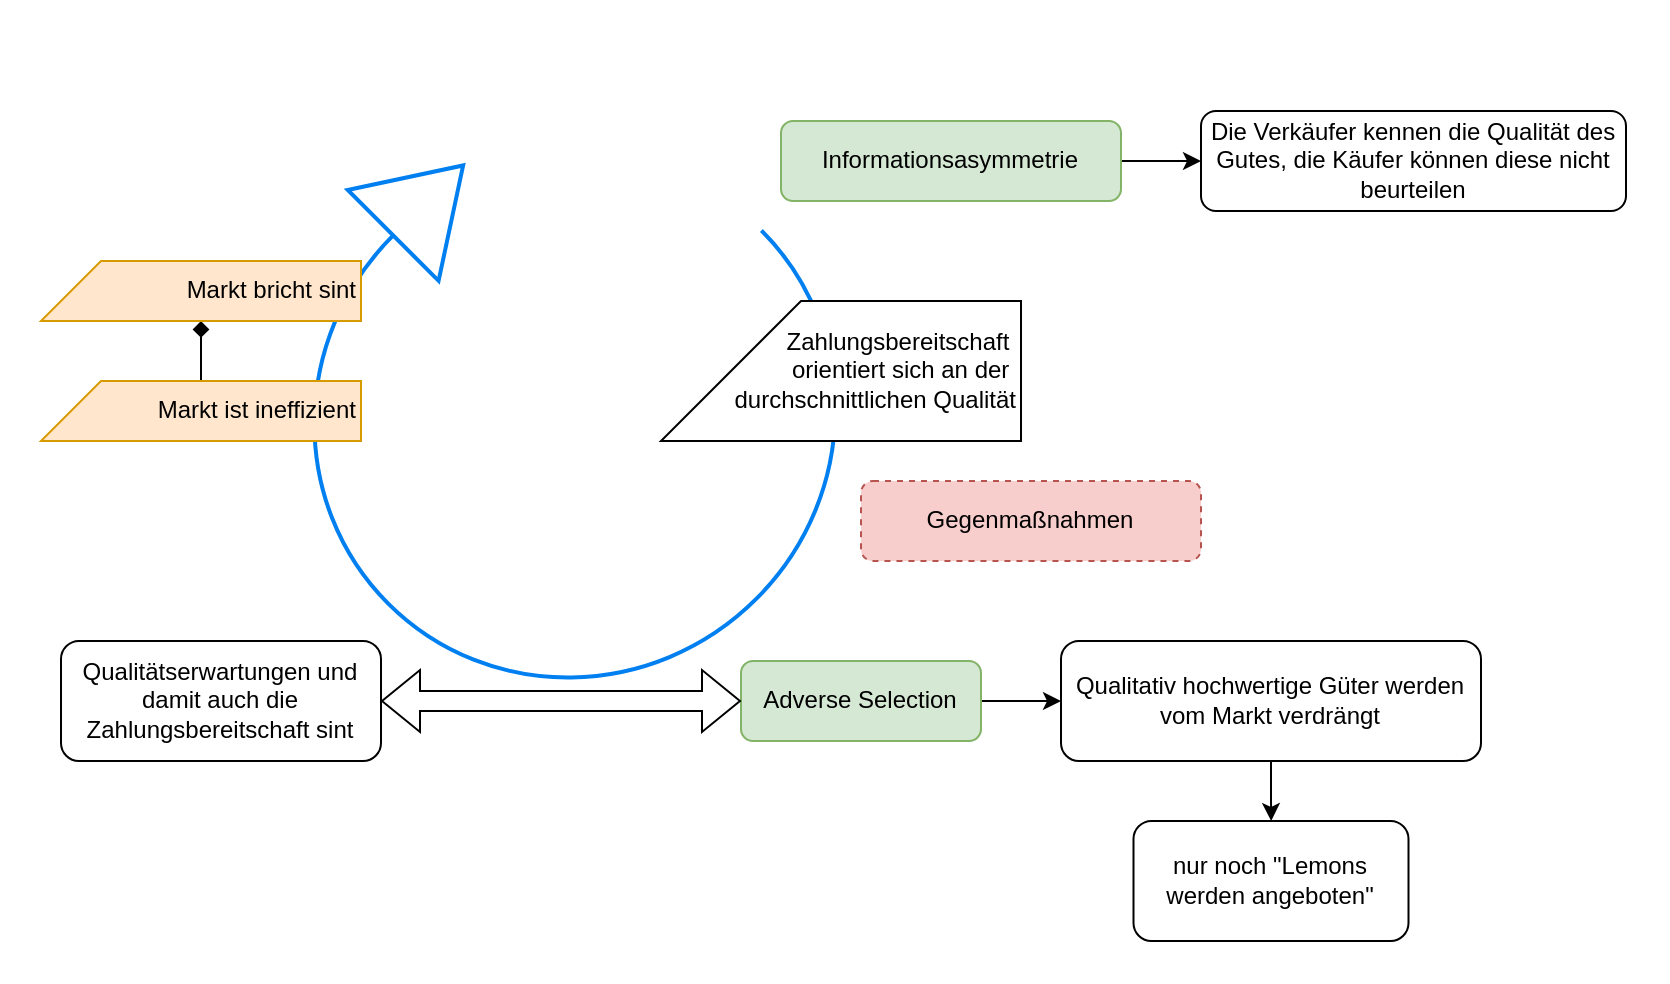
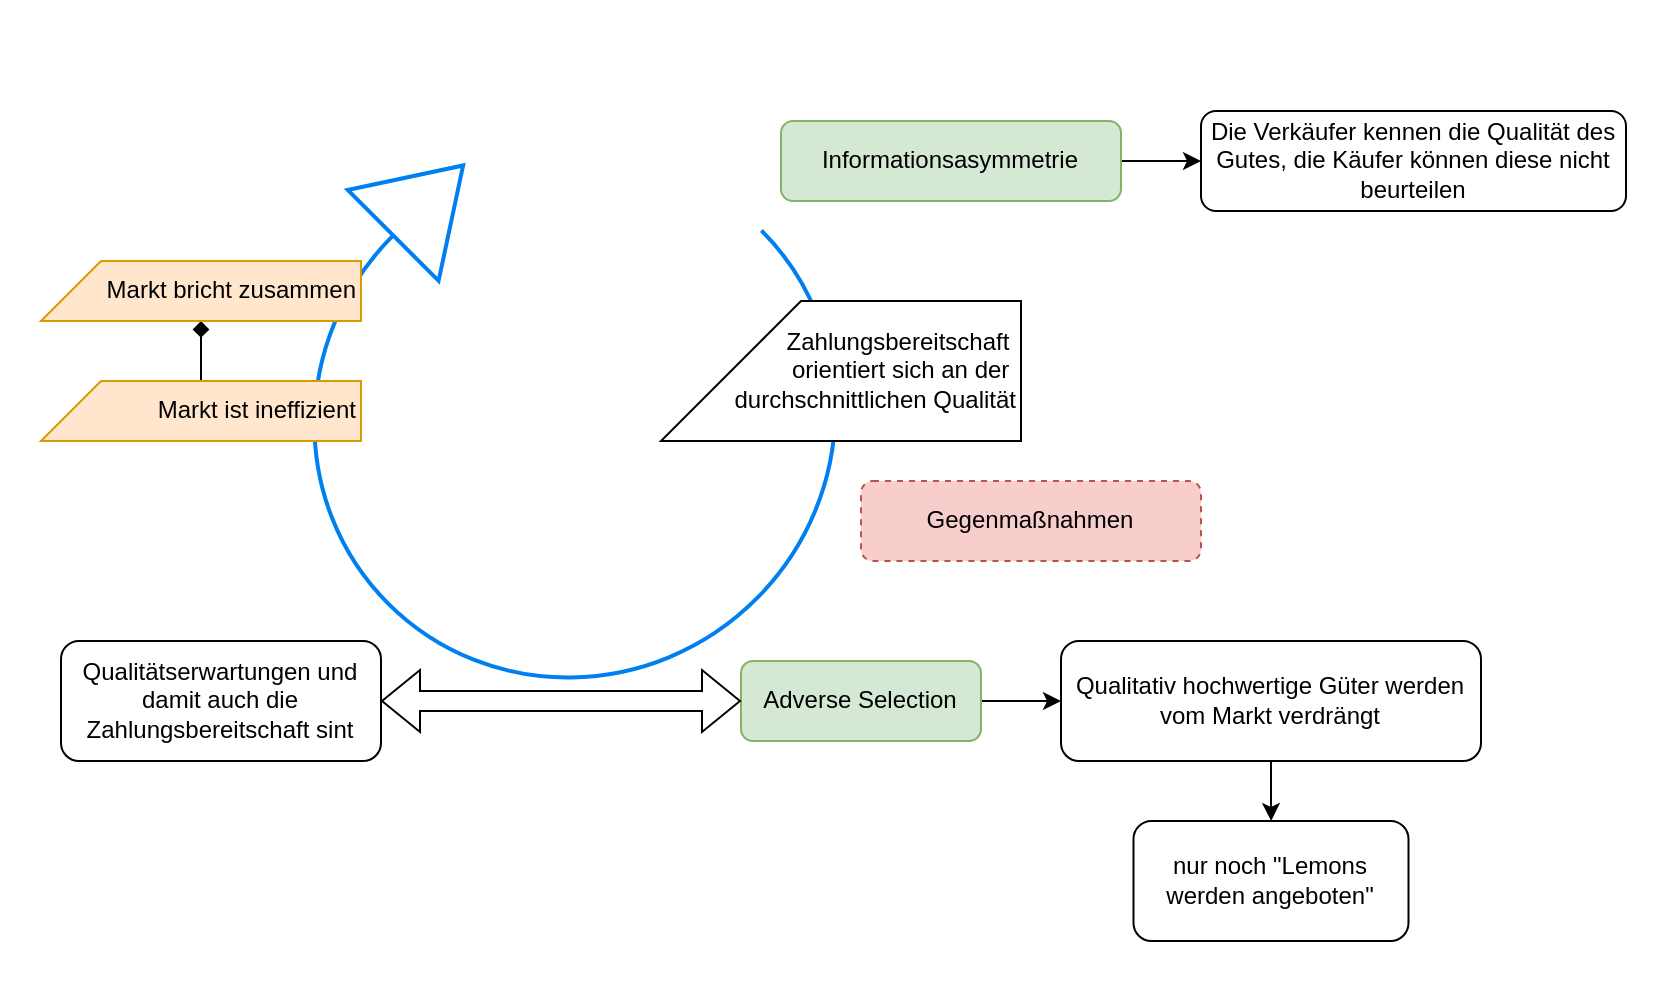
(255, 291) -> (225, 291)
